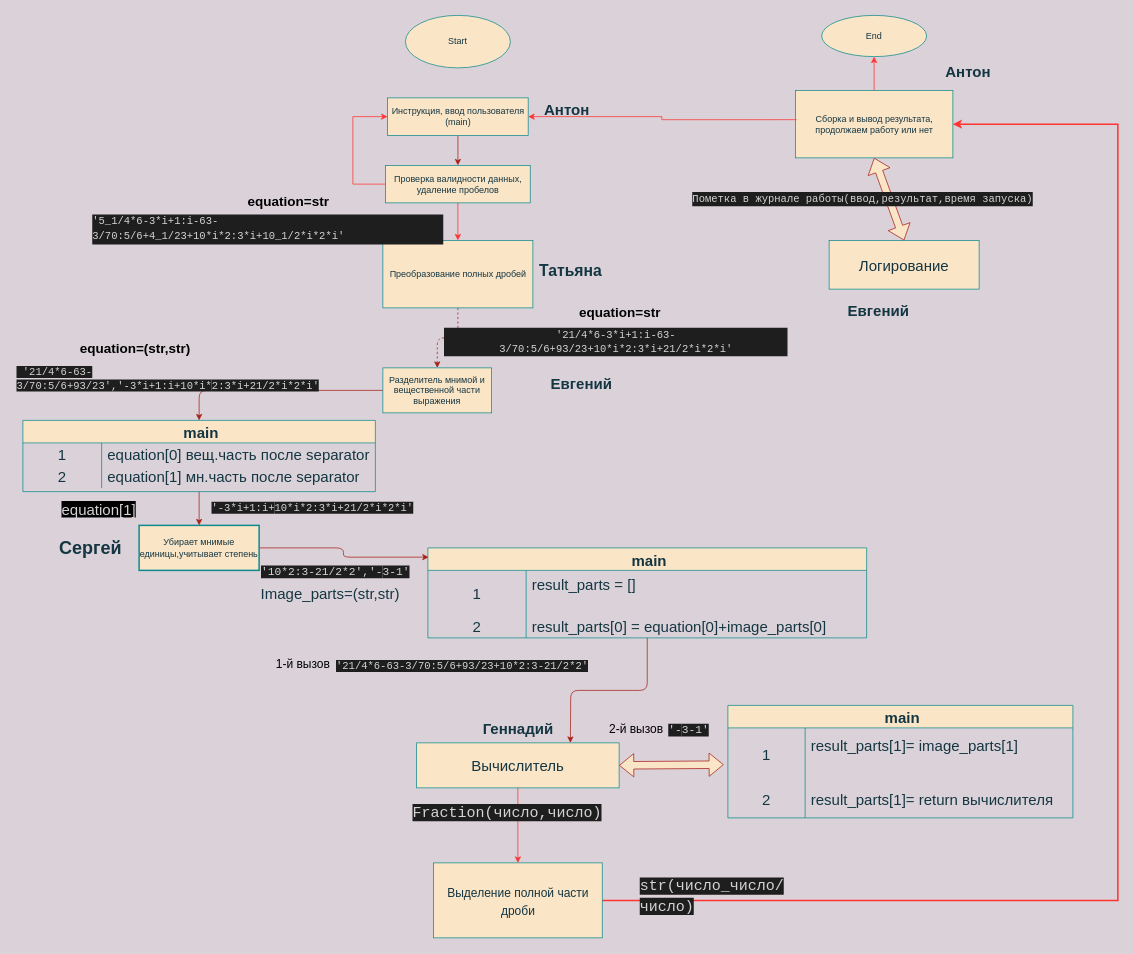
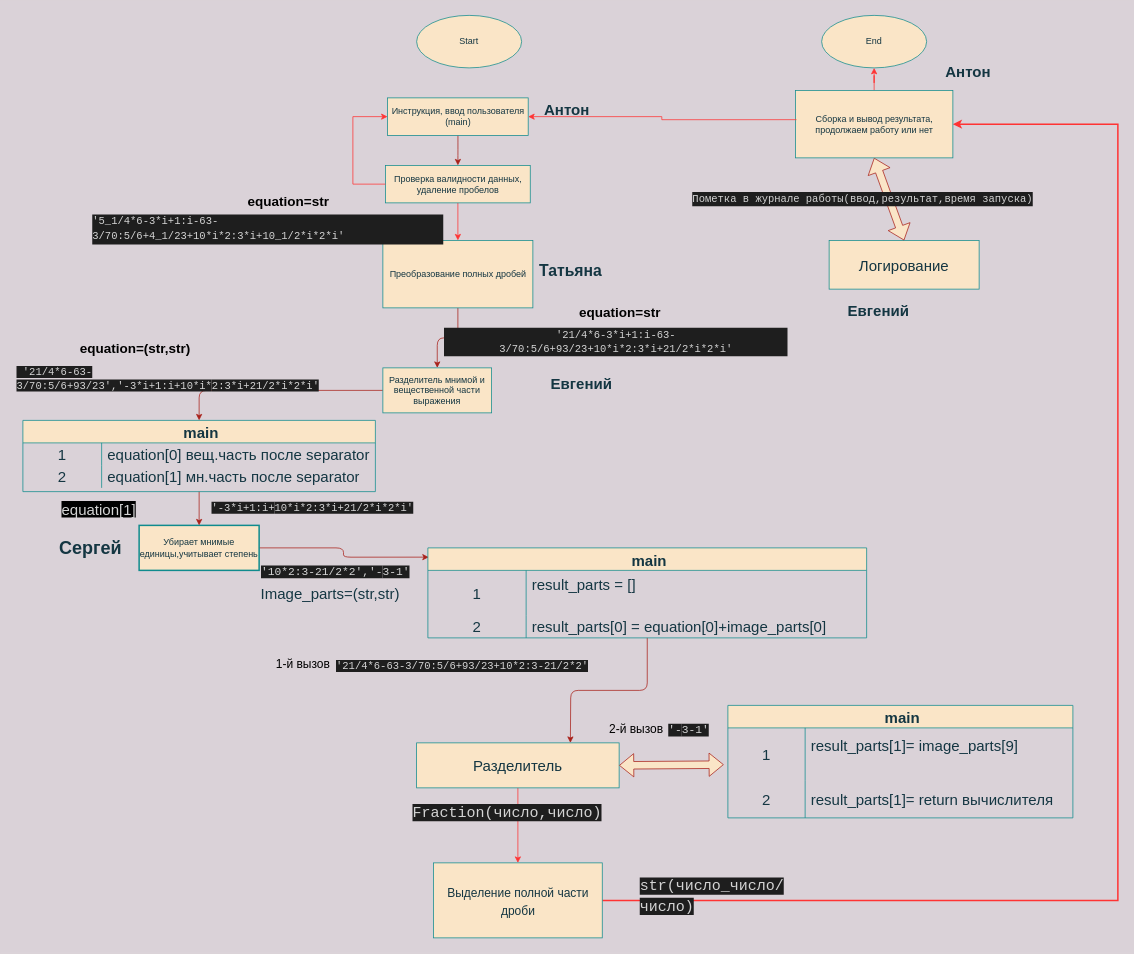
(874, 36) -> (874, 42)
(458, 42) -> (469, 42)
(437, 349) -> (437, 349)
(518, 728) -> none
(937, 754) -> (937, 754)
(518, 765) -> (518, 765)
